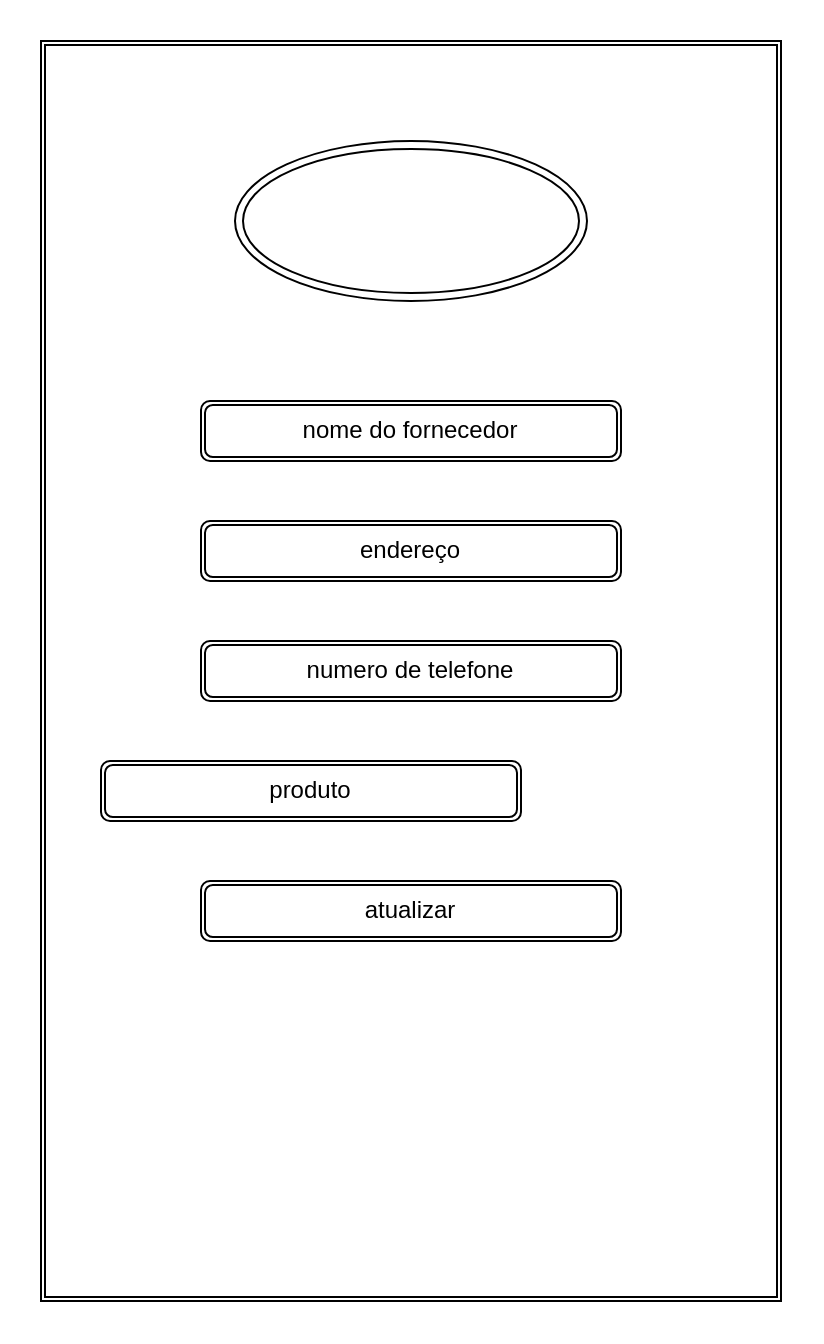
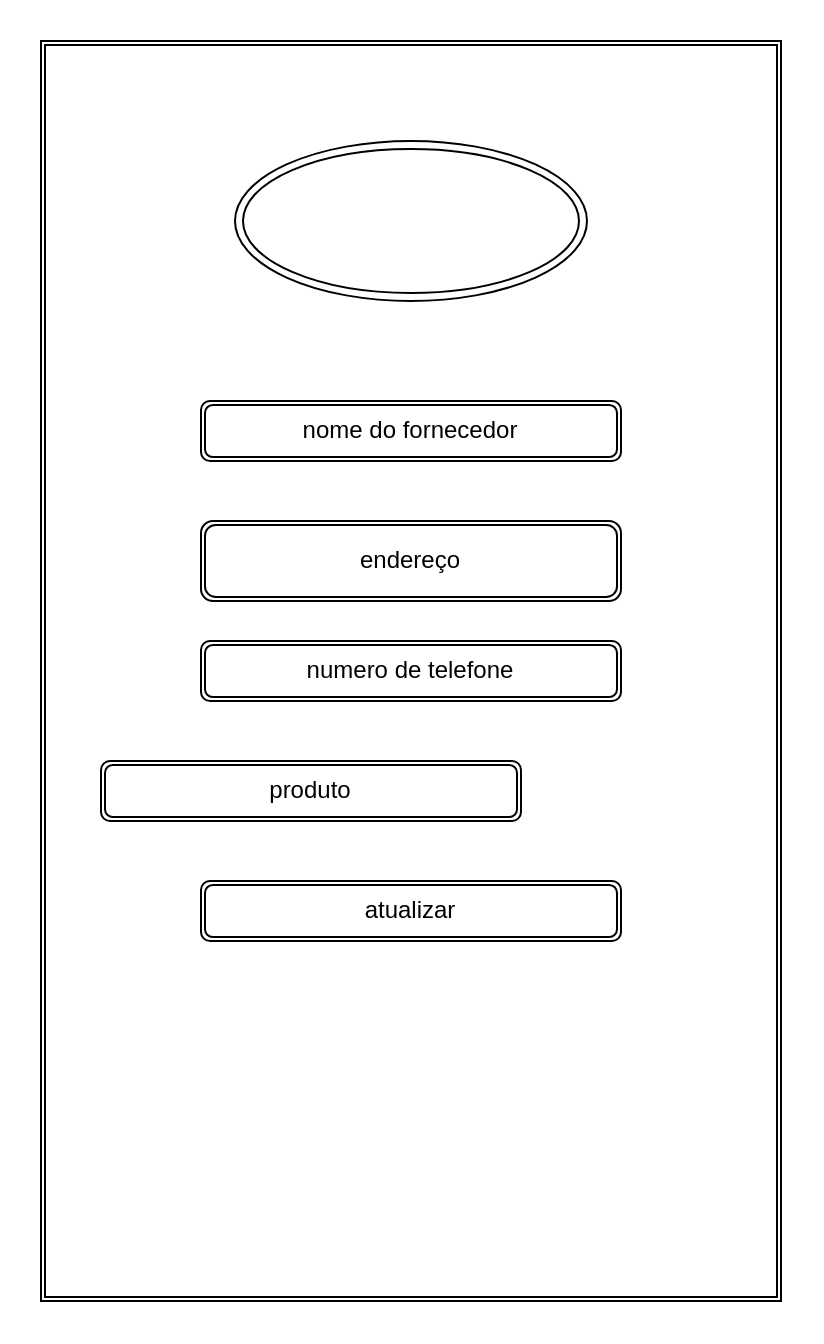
(411, 551) -> (411, 561)
